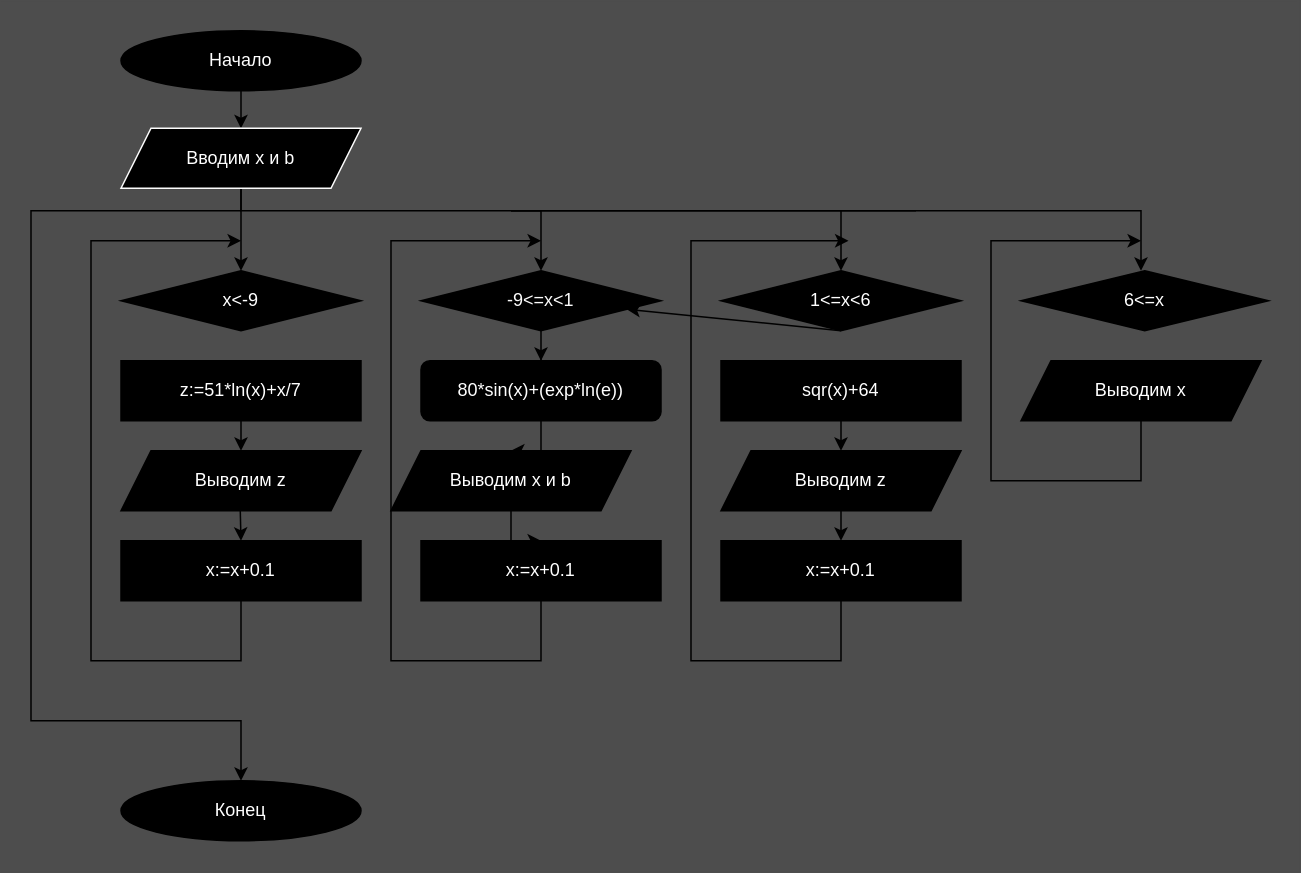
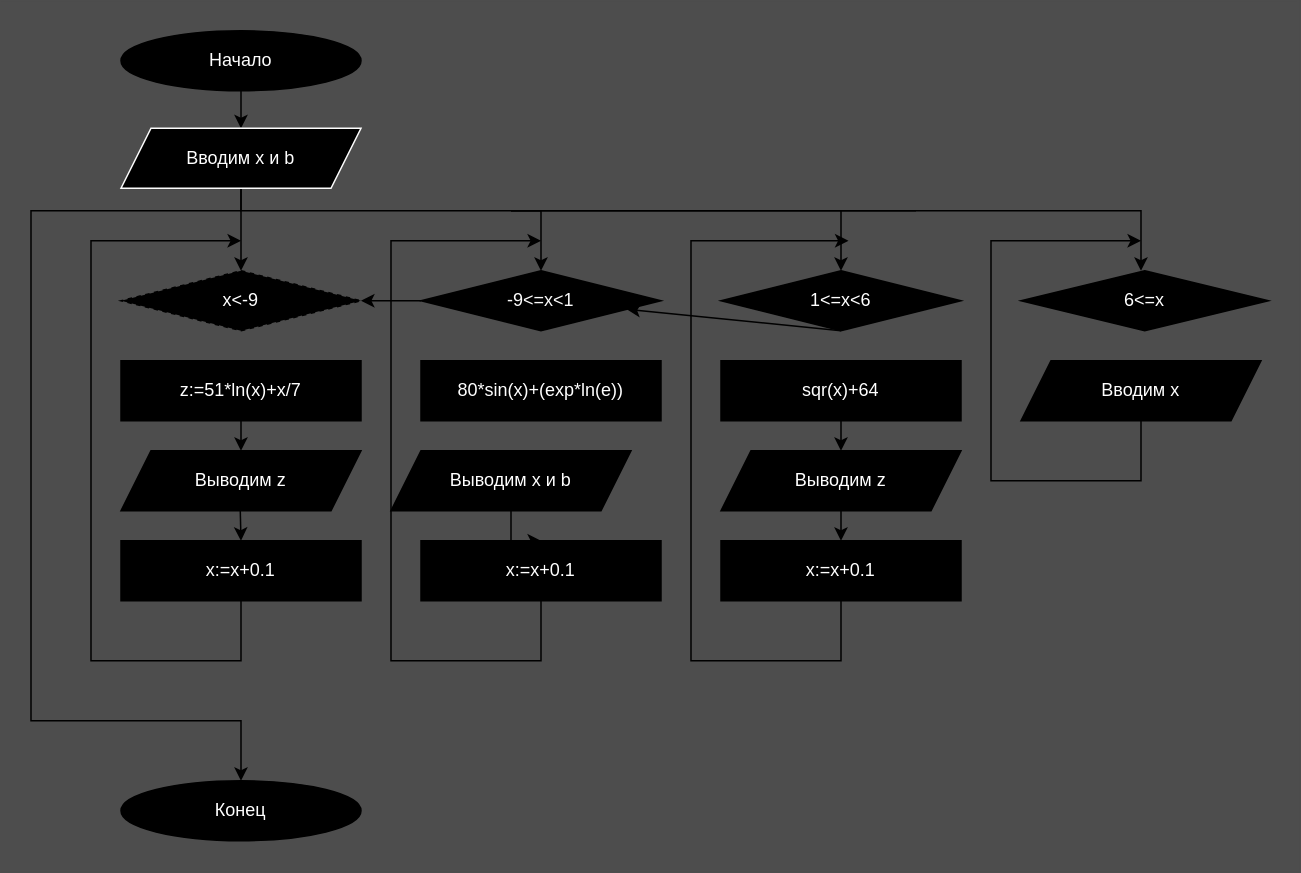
(241, 301) -> (241, 301)
(541, 351) -> (396, 301)
(541, 391) -> (541, 391)
(1141, 391) -> (1141, 391)
(541, 437) -> none
